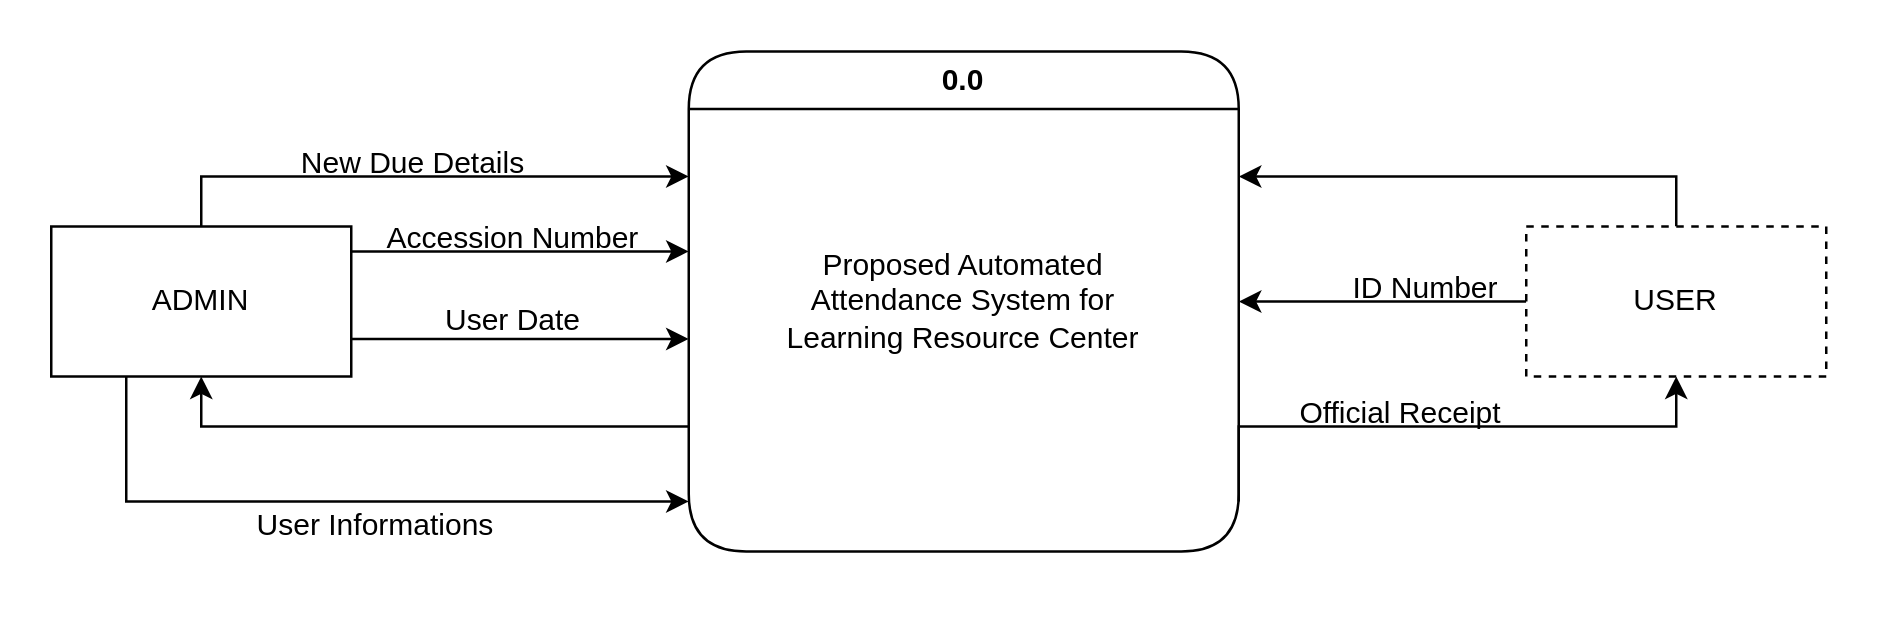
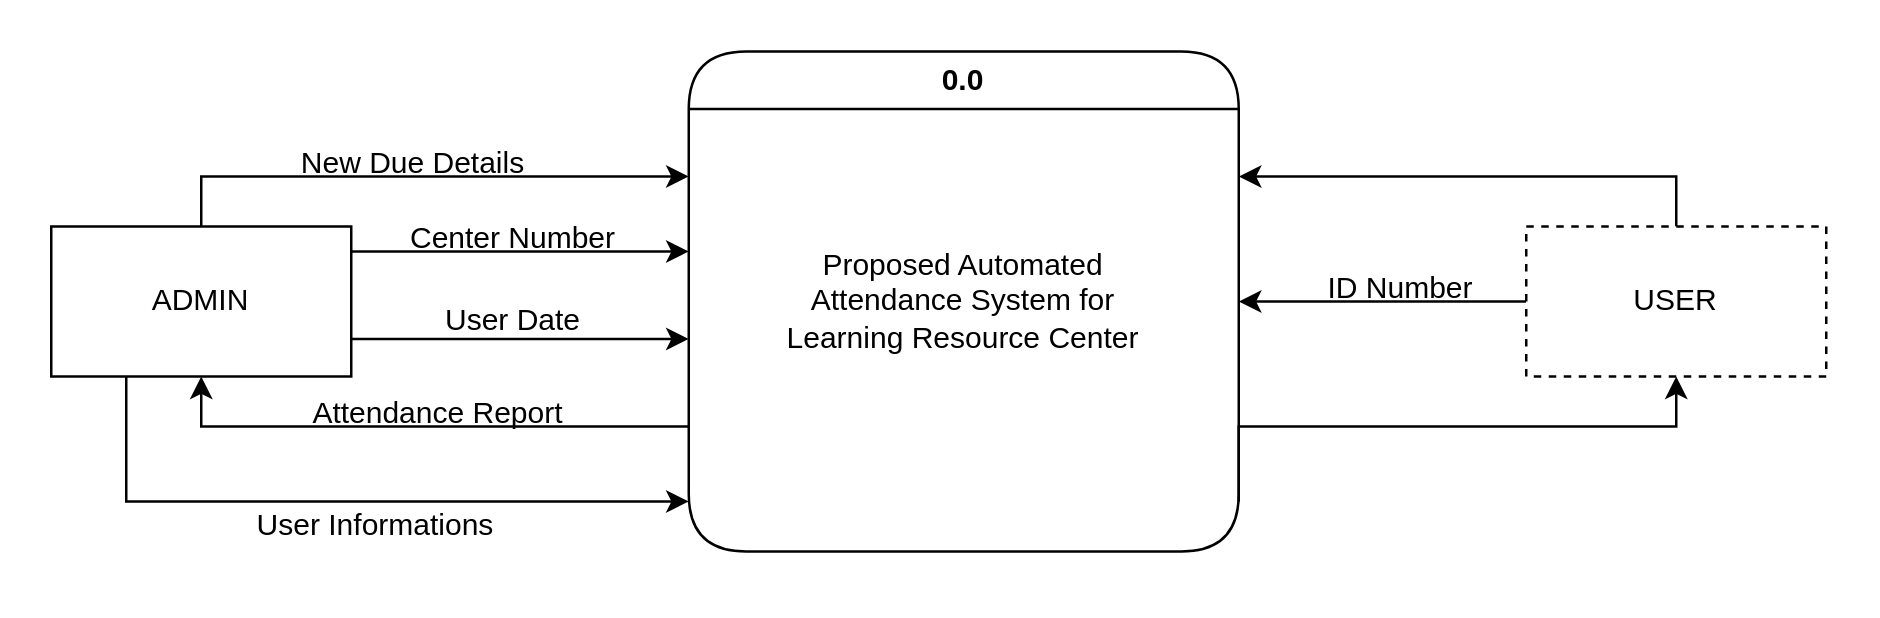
(514, 239) -> (514, 239)
(1426, 289) -> (1401, 289)
none -> (439, 414)
(1401, 414) -> none
